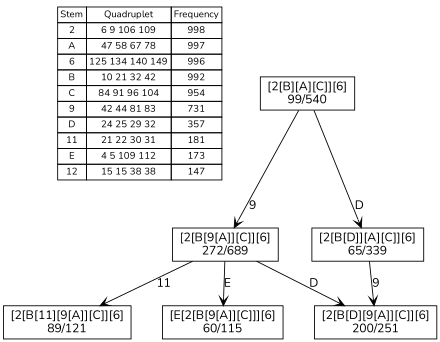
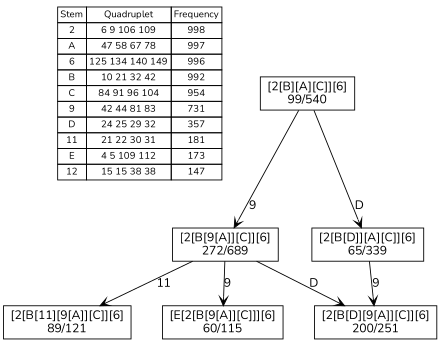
(229, 283) -> (229, 283)
